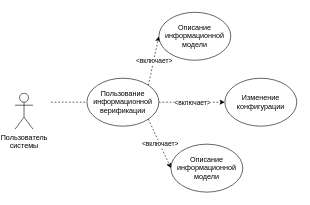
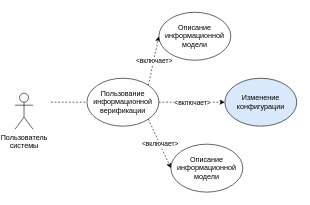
(261, 102) -> (261, 102)
